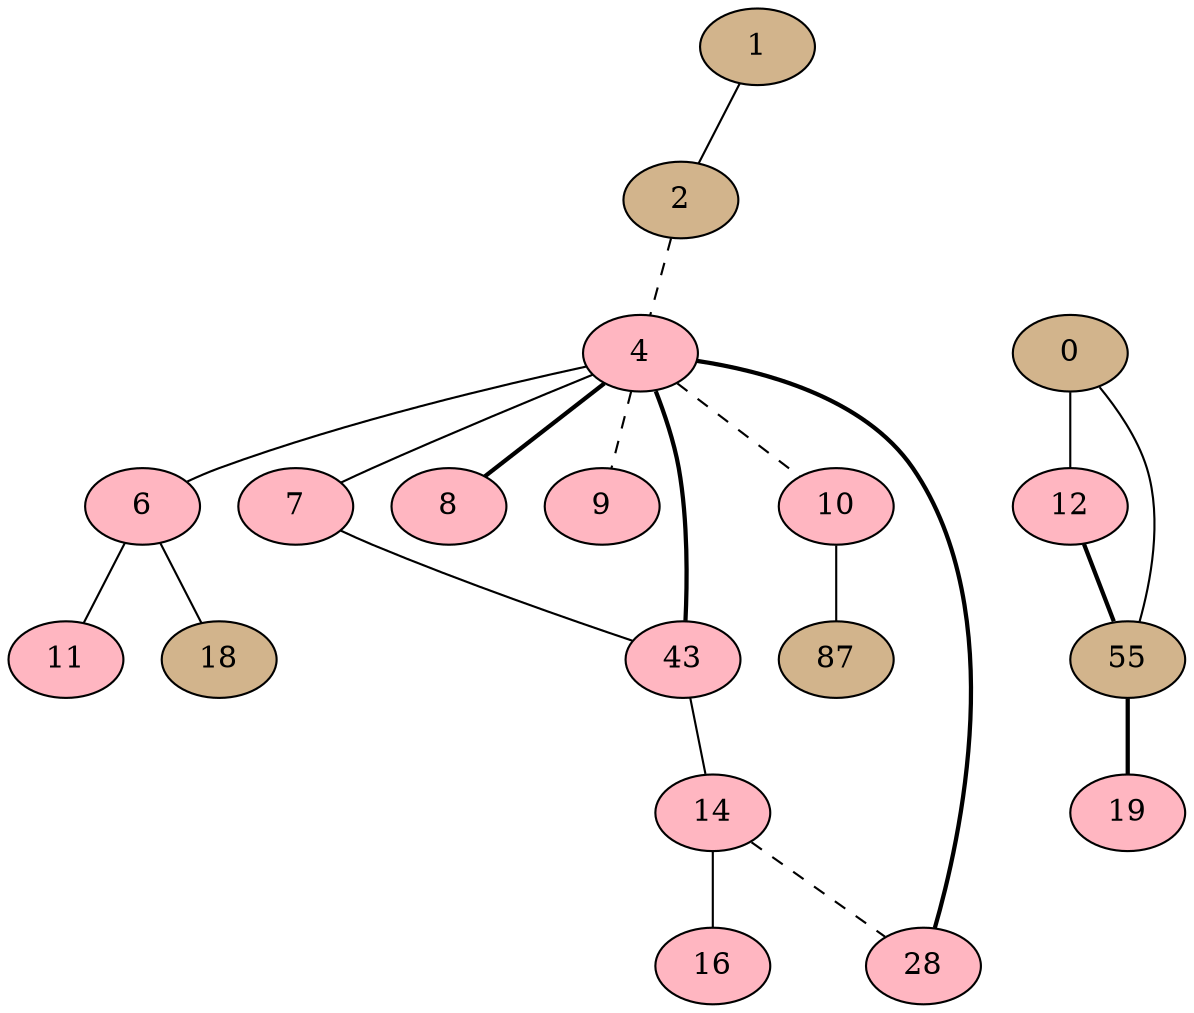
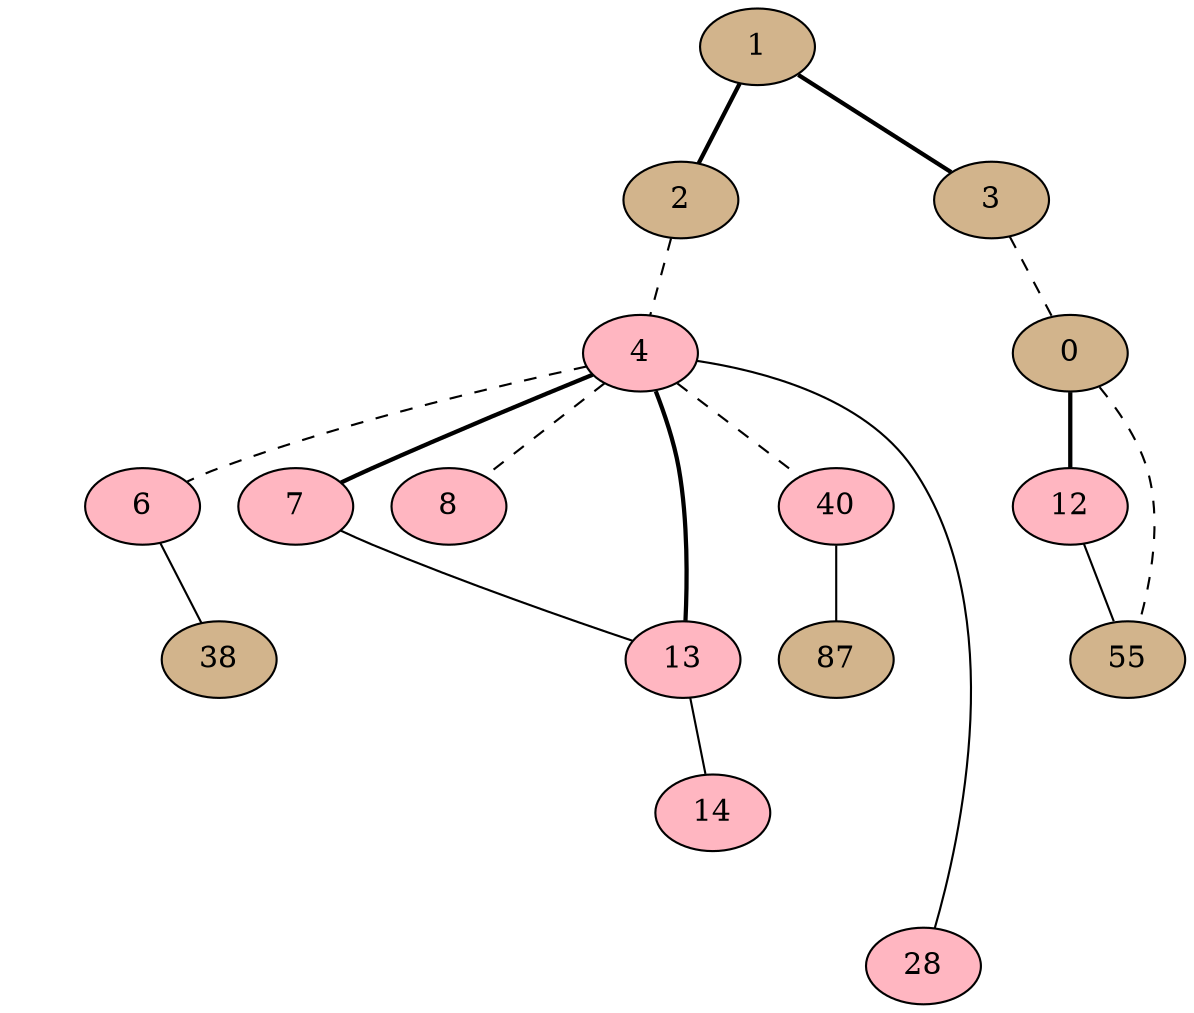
(719, 124) -> (719, 124)
none -> (992, 200)
(384, 416) -> (384, 416)
(466, 427) -> (466, 427)
(545, 430) -> (545, 430)
(1070, 430) -> (1070, 430)
(1153, 498) -> (1153, 498)
(602, 506) -> none
(836, 506) -> (836, 506)
(957, 572) -> (957, 572)
(1099, 583) -> (1099, 583)
(66, 660) -> none
(219, 660) -> (219, 660)
(683, 660) -> (683, 660)
(1128, 813) -> none
(818, 890) -> none
(713, 966) -> none
